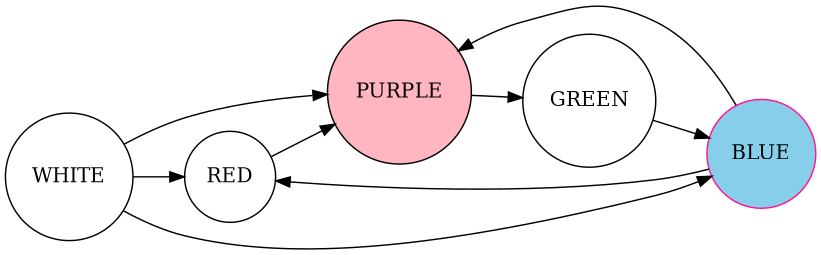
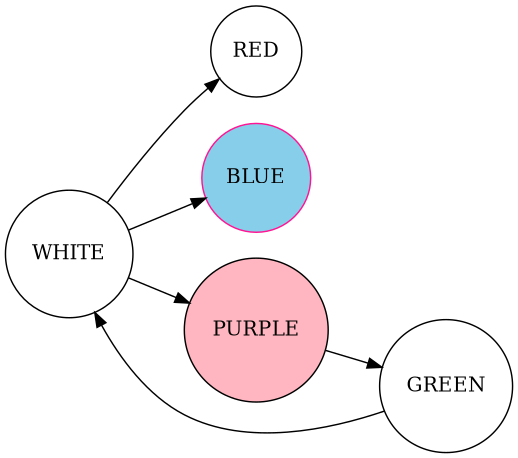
(620, 9) -> none
(674, 127) -> (223, 428)
(297, 144) -> none
(500, 189) -> none
